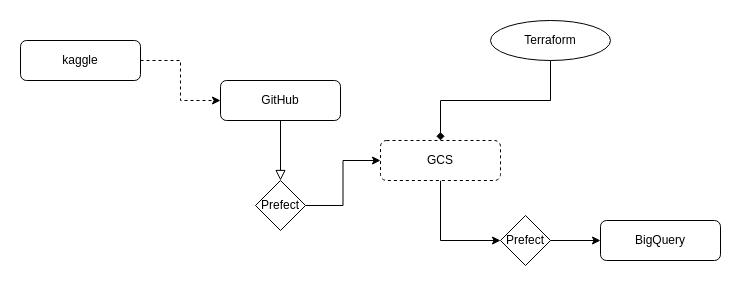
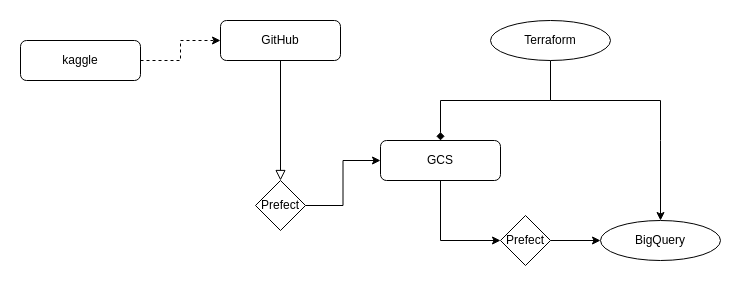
(281, 101) -> (281, 41)
none -> (661, 103)
(441, 161) -> (441, 161)
(661, 241) -> (661, 241)
